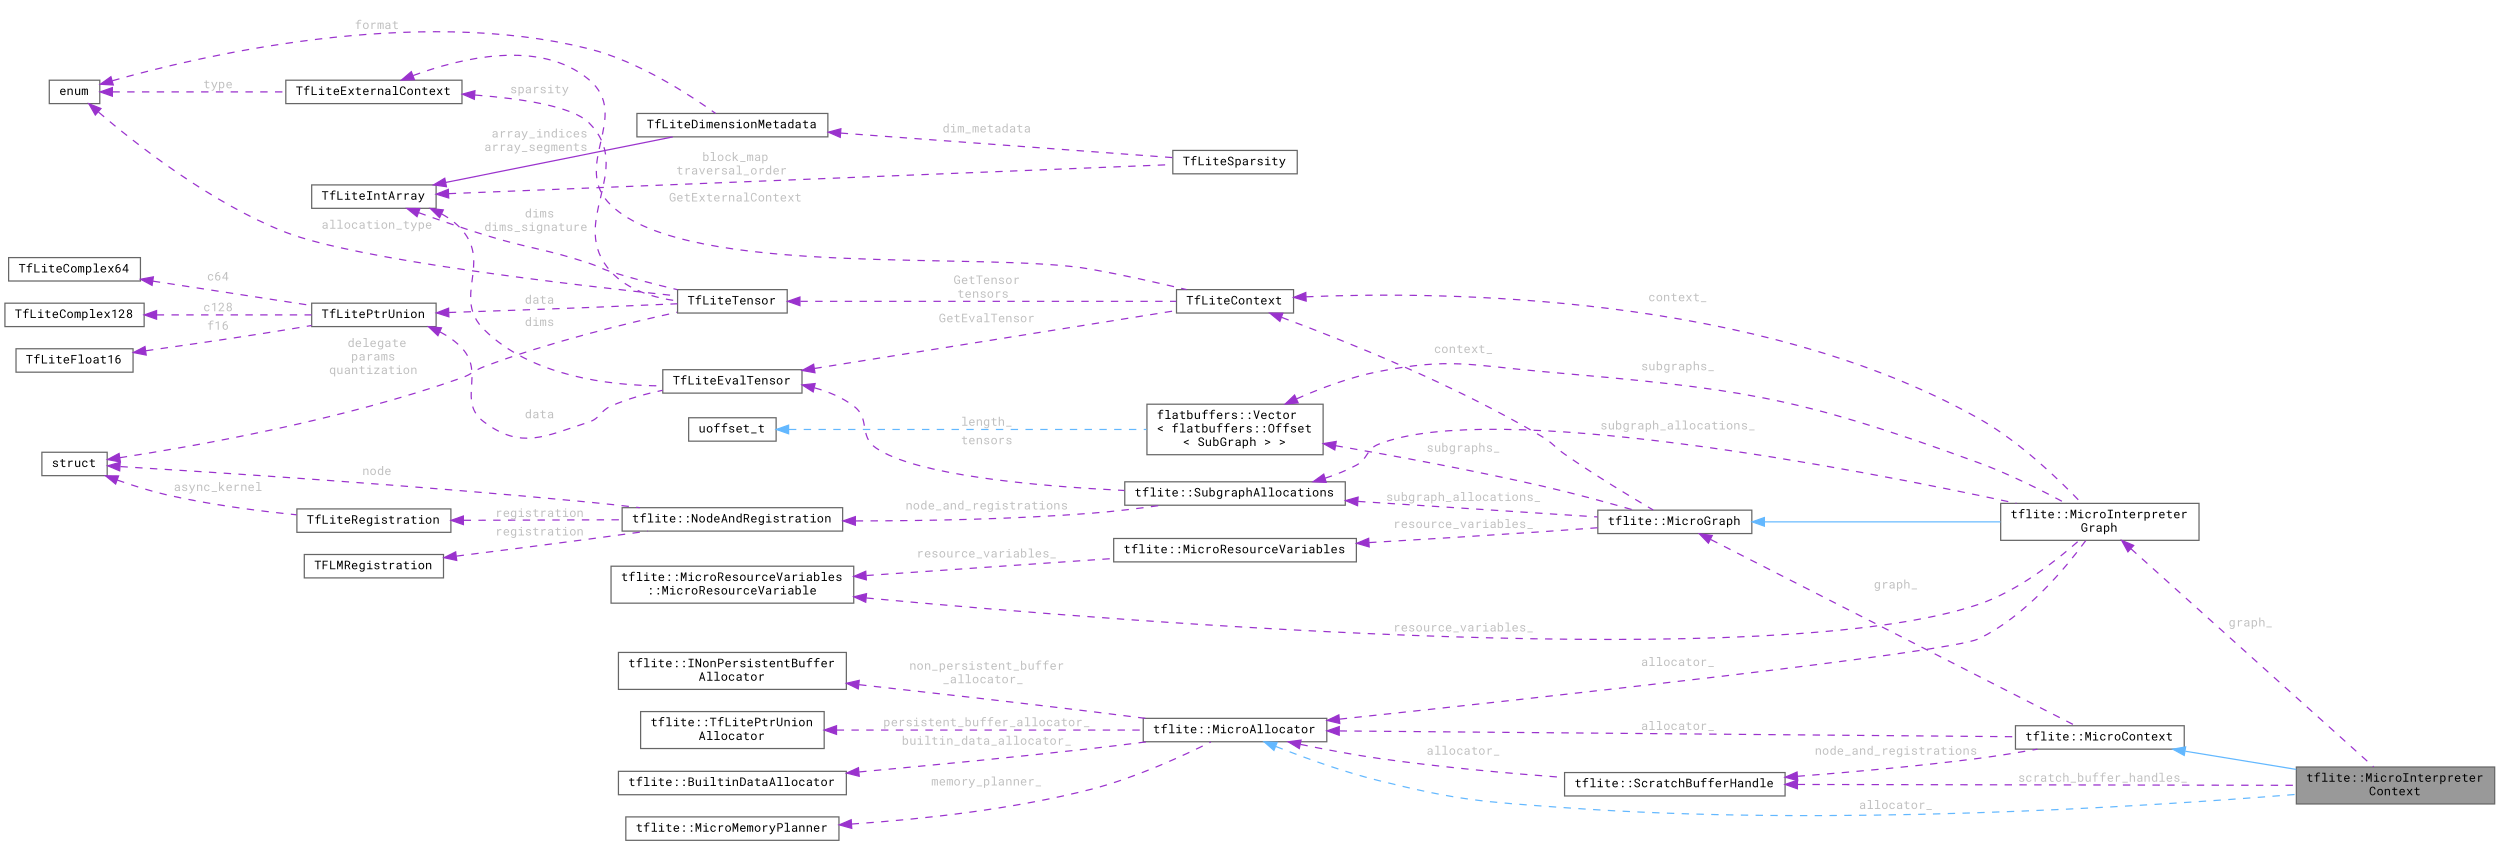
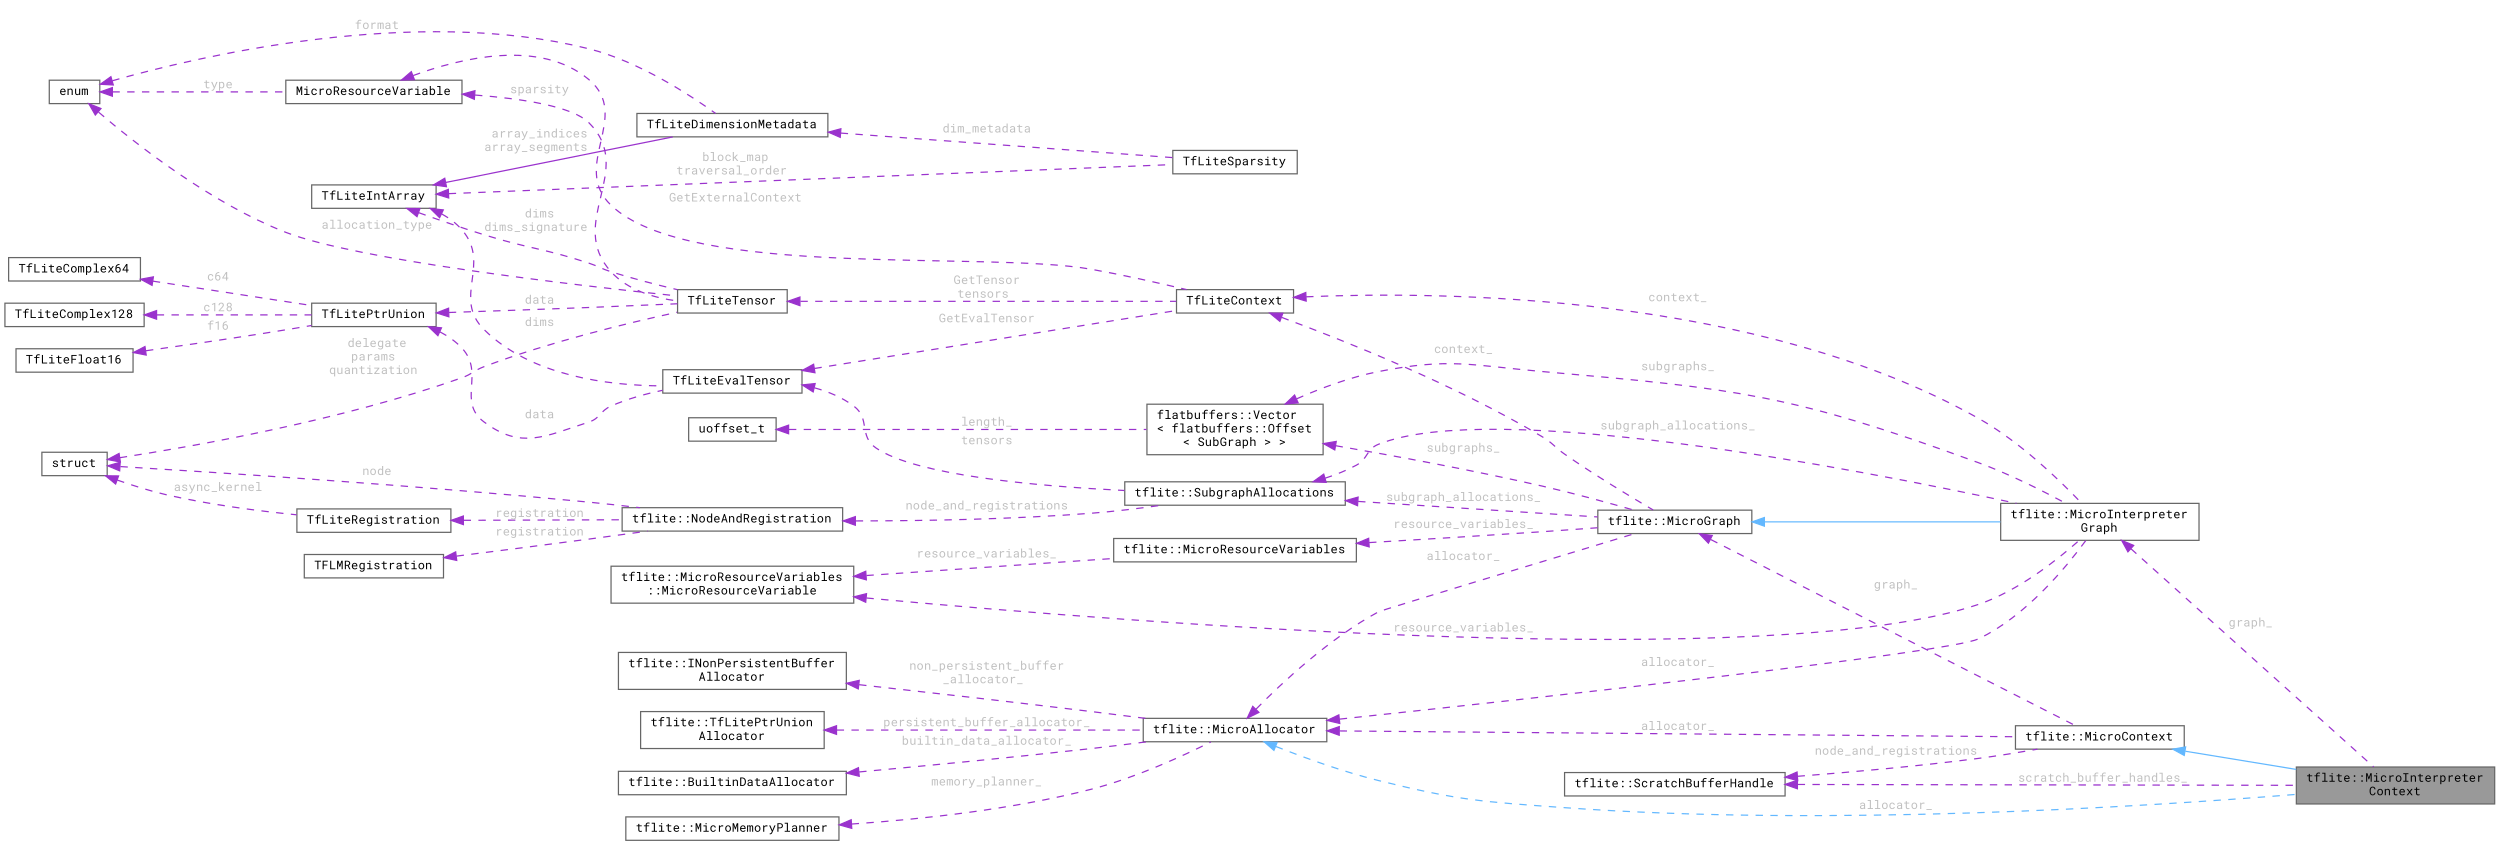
(374, 92) -> (374, 92)
(968, 429) -> (968, 429)
(1432, 765) -> (1431, 595)
